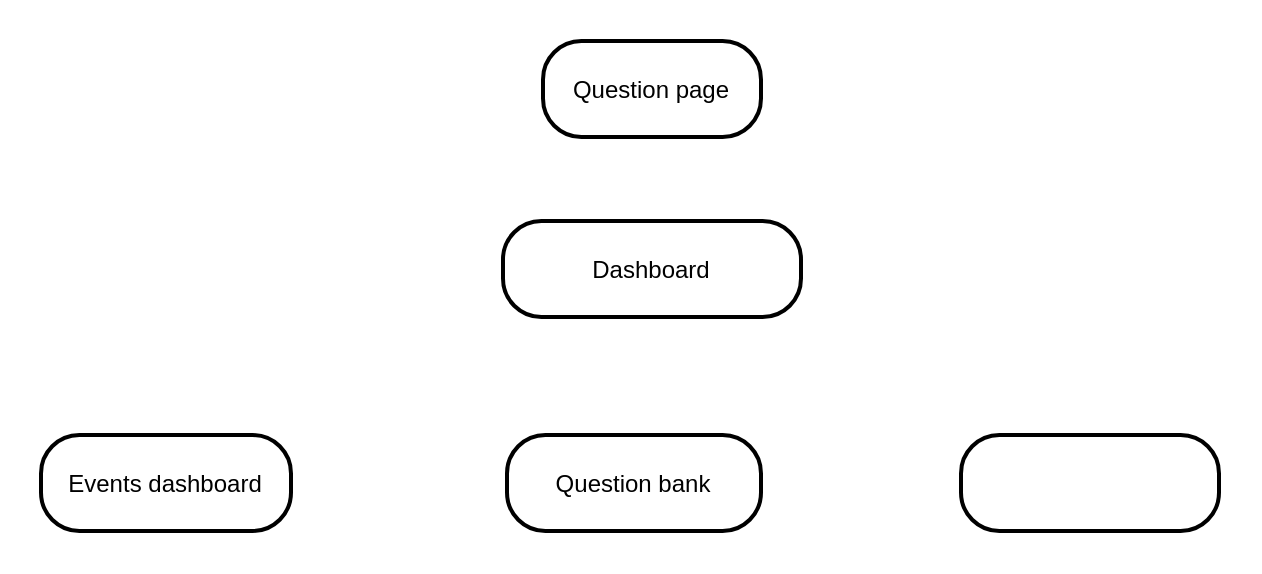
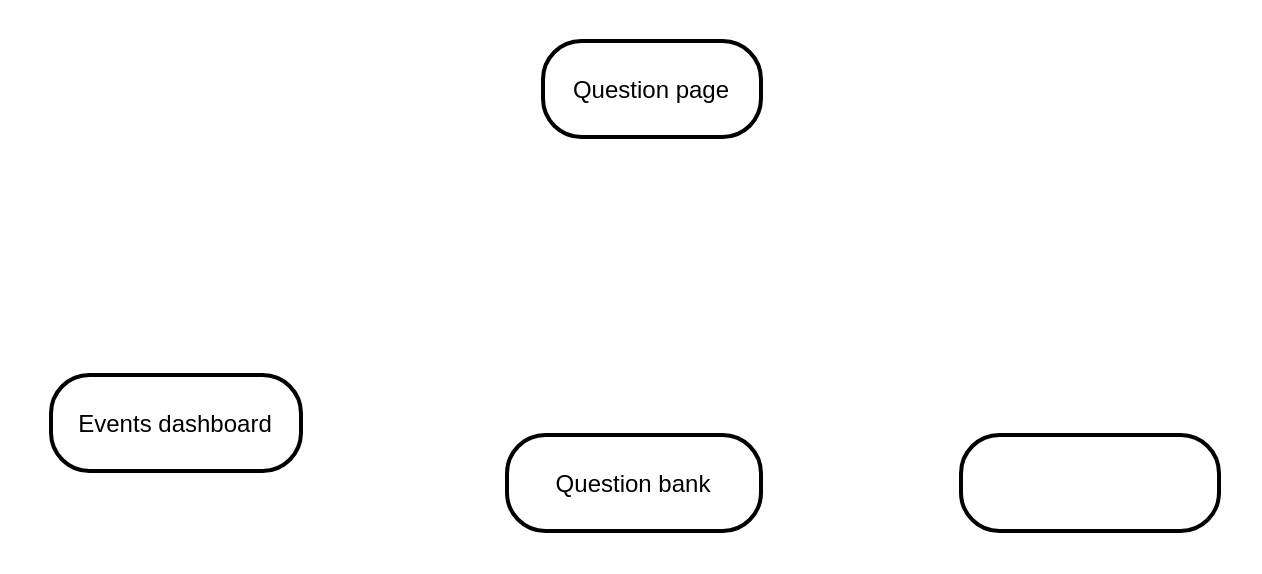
(652, 269) -> none
(166, 483) -> (176, 423)
